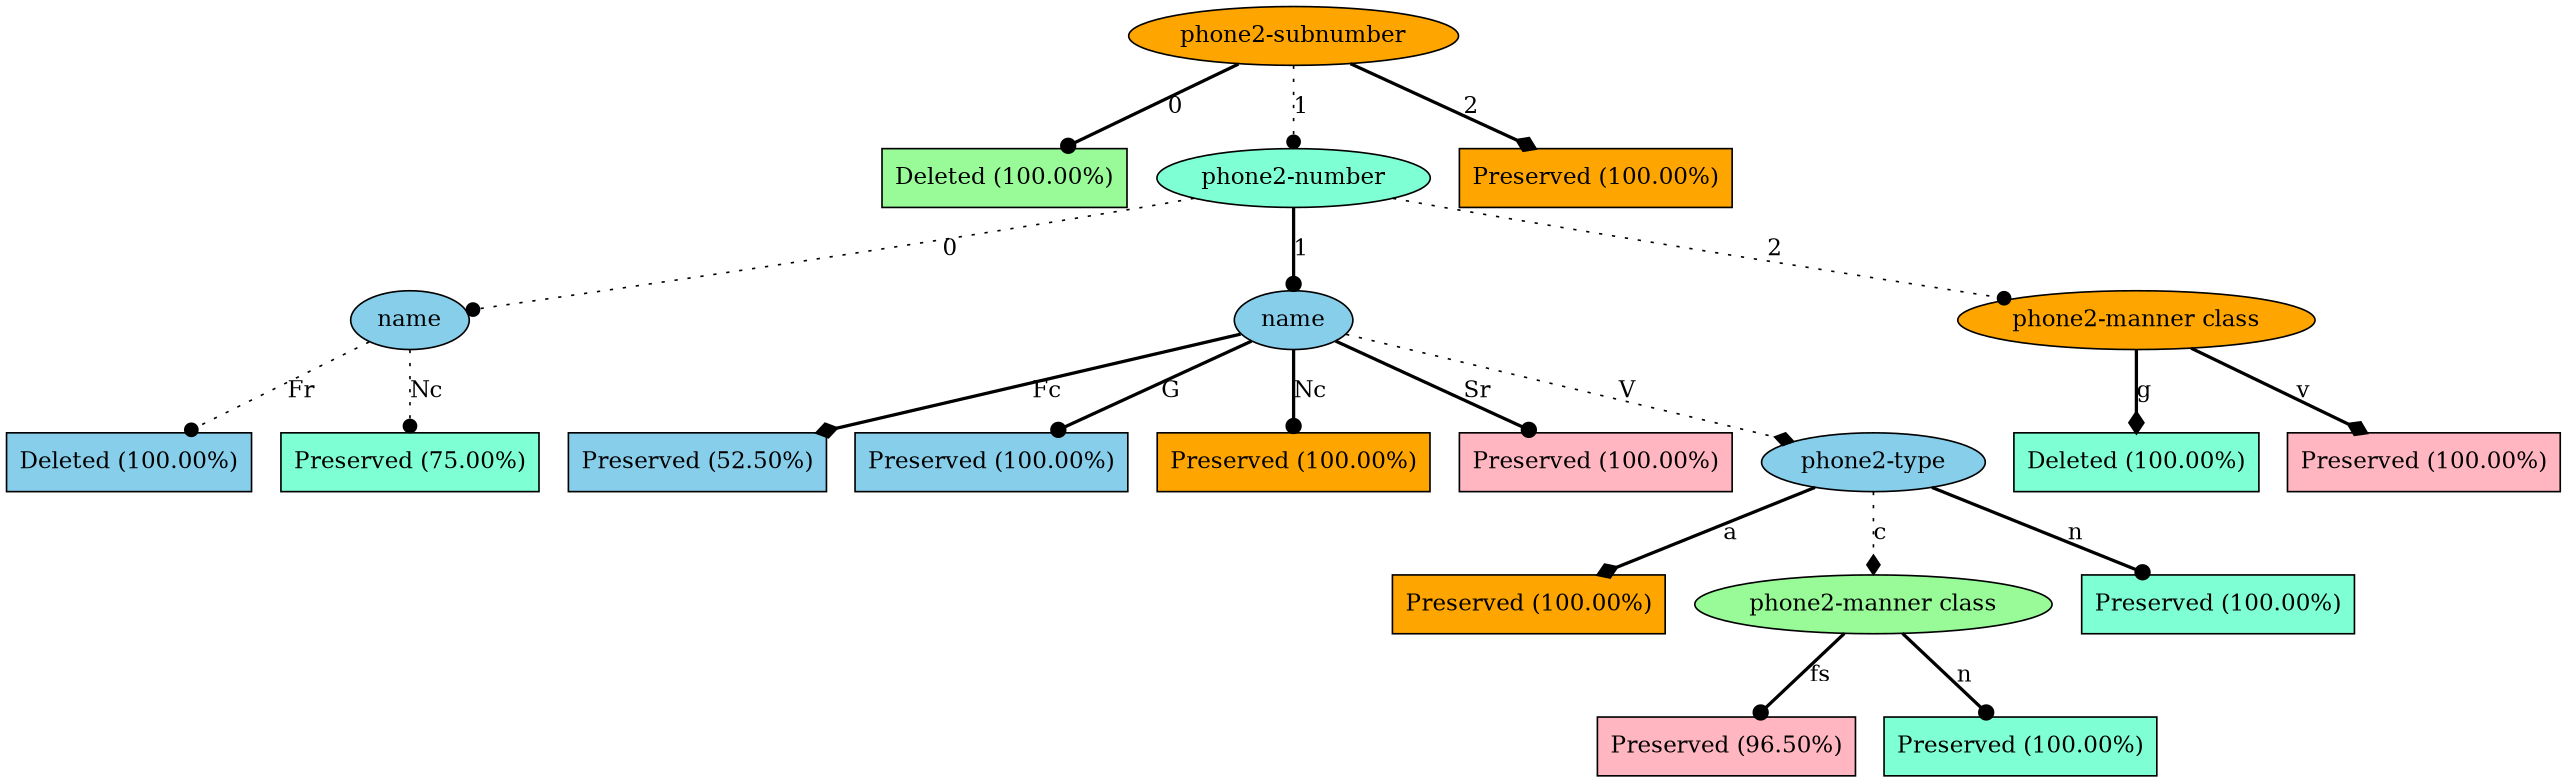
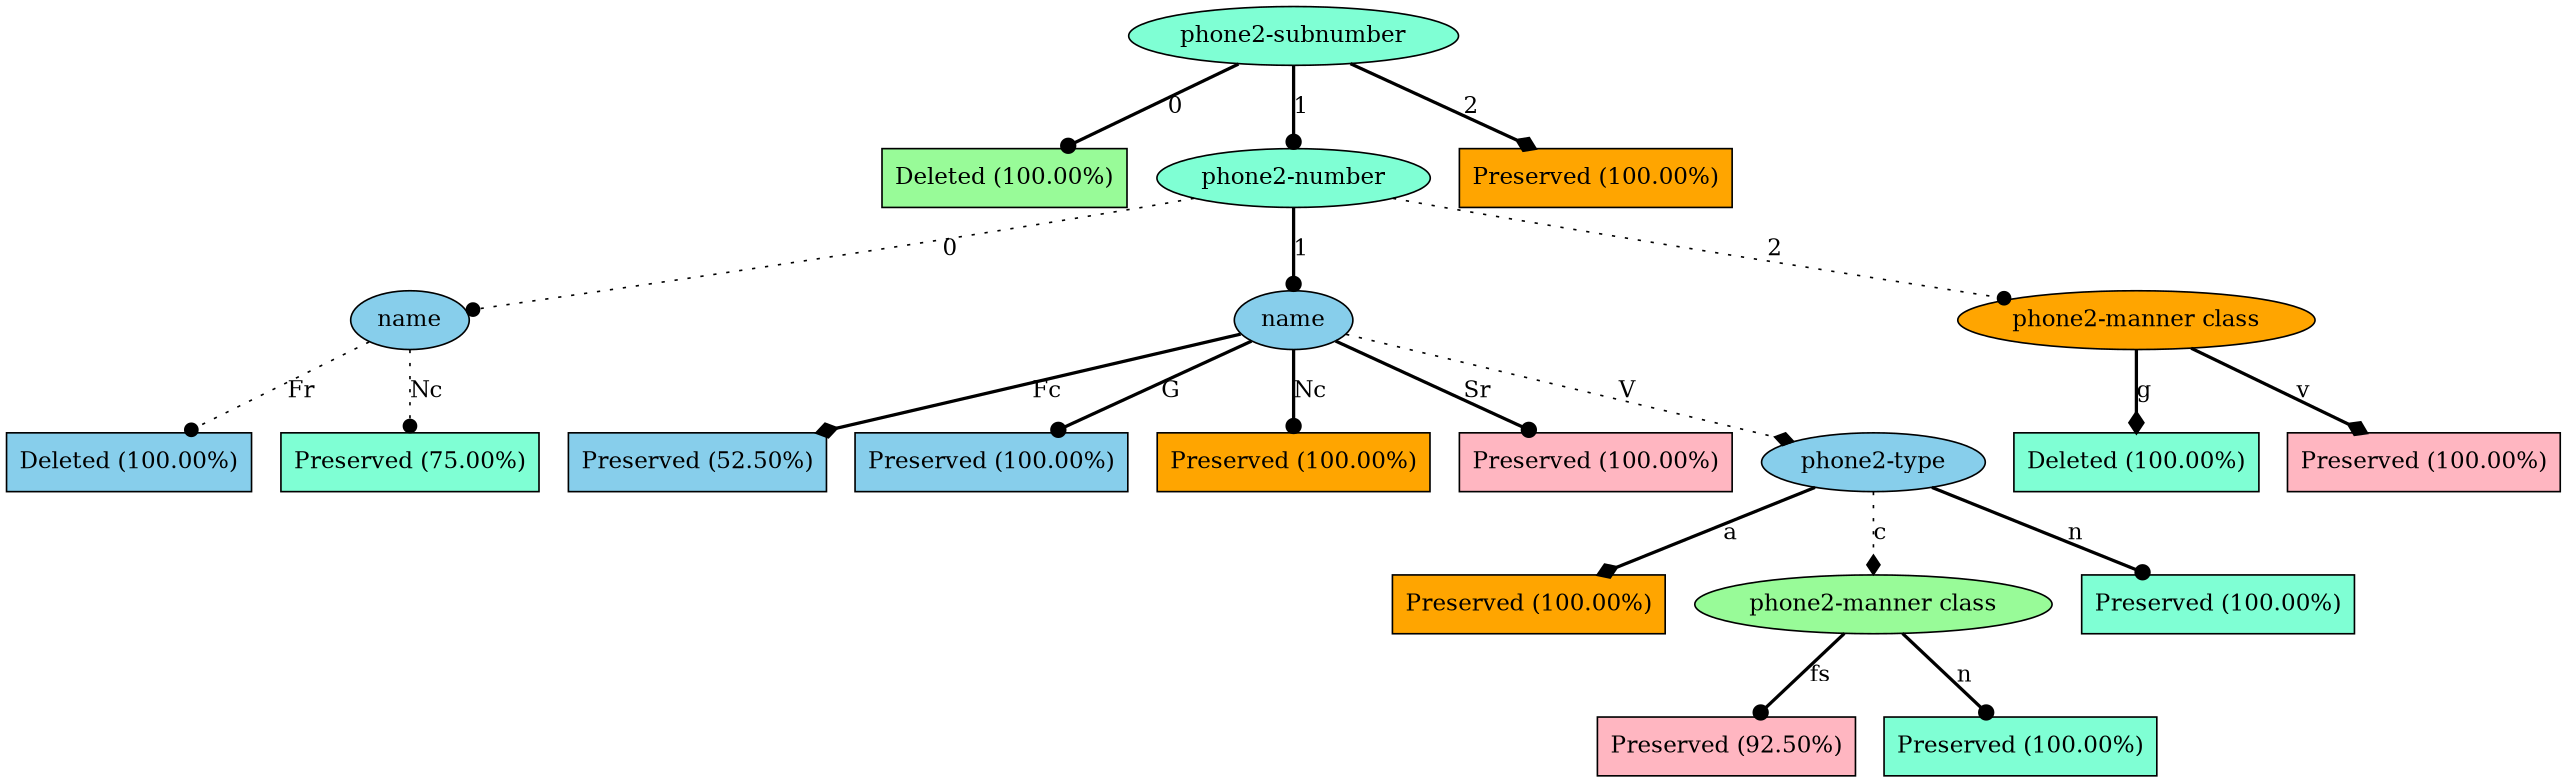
(1294, 36) -> (1294, 36)
(1294, 100) -> (1294, 100)
(1726, 746) -> (1726, 746)
